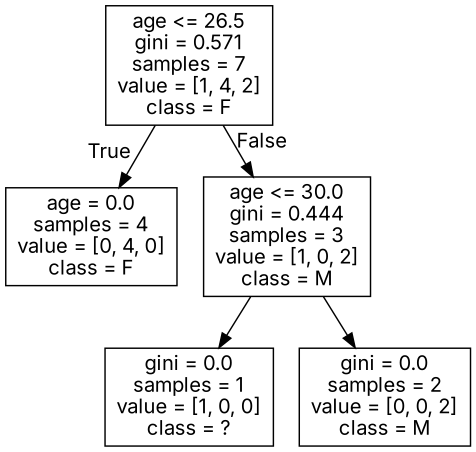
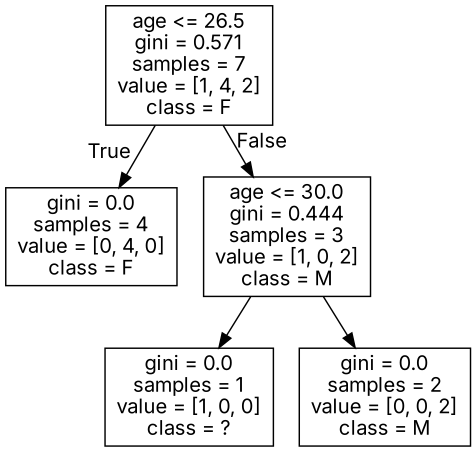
(91, 237) -> (91, 237)
